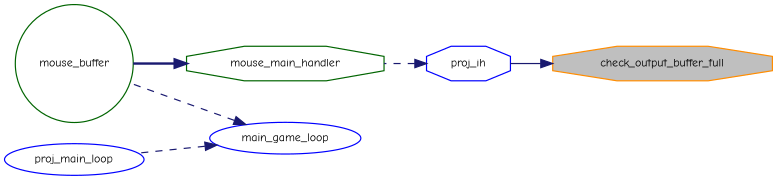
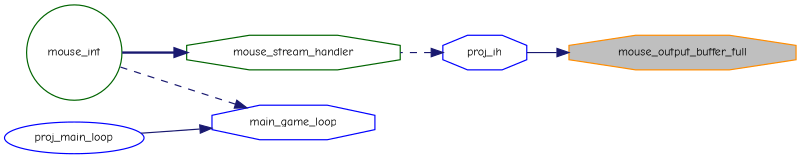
(74, 64) -> (74, 53)
(285, 64) -> (293, 53)
(663, 64) -> (683, 53)
(285, 138) -> (293, 122)
(172, 150) -> (170, 131)
